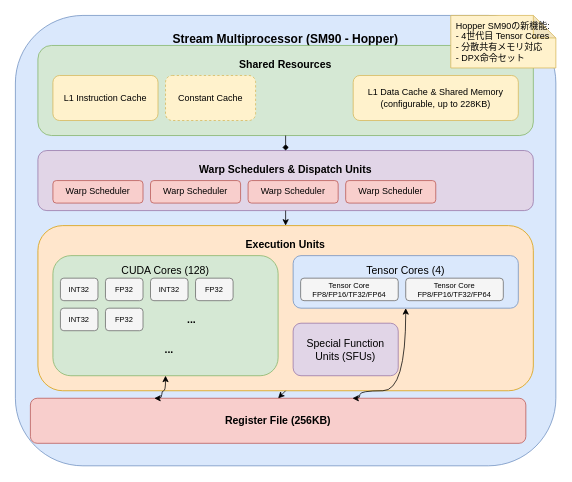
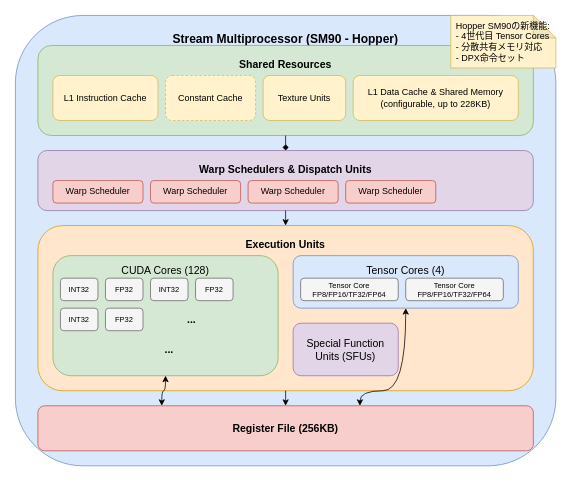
none -> (304, 98)
(278, 420) -> (285, 428)
